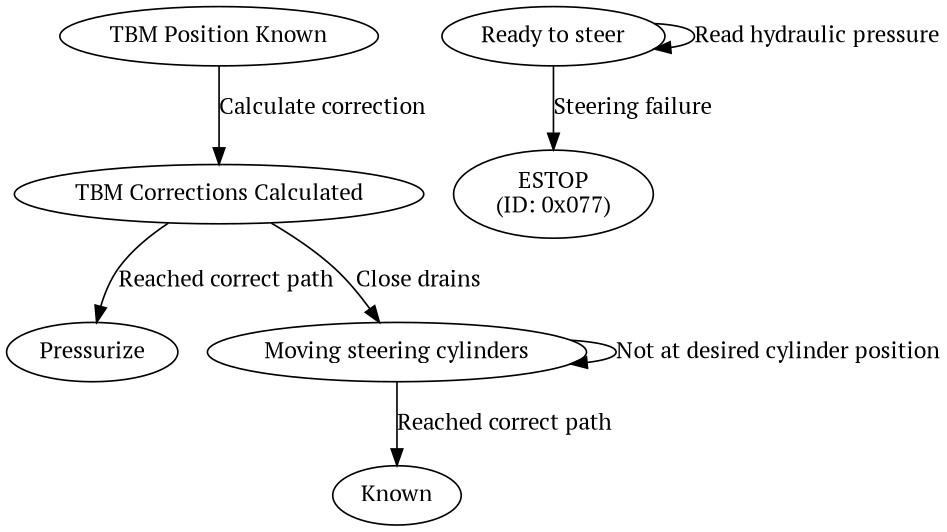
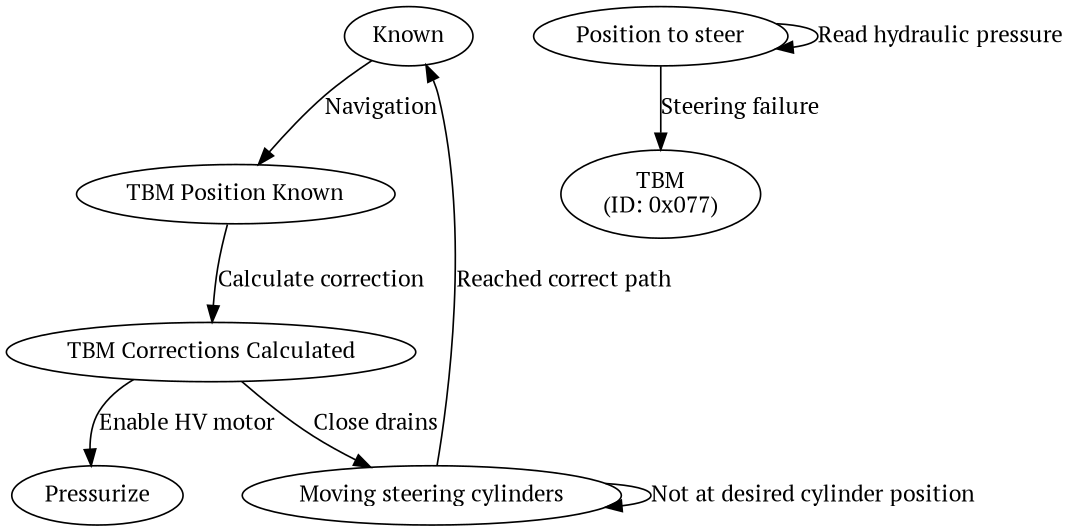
(553, 36) -> (661, 36)
none -> (317, 102)
(553, 194) -> (661, 194)
(226, 280) -> (187, 424)
